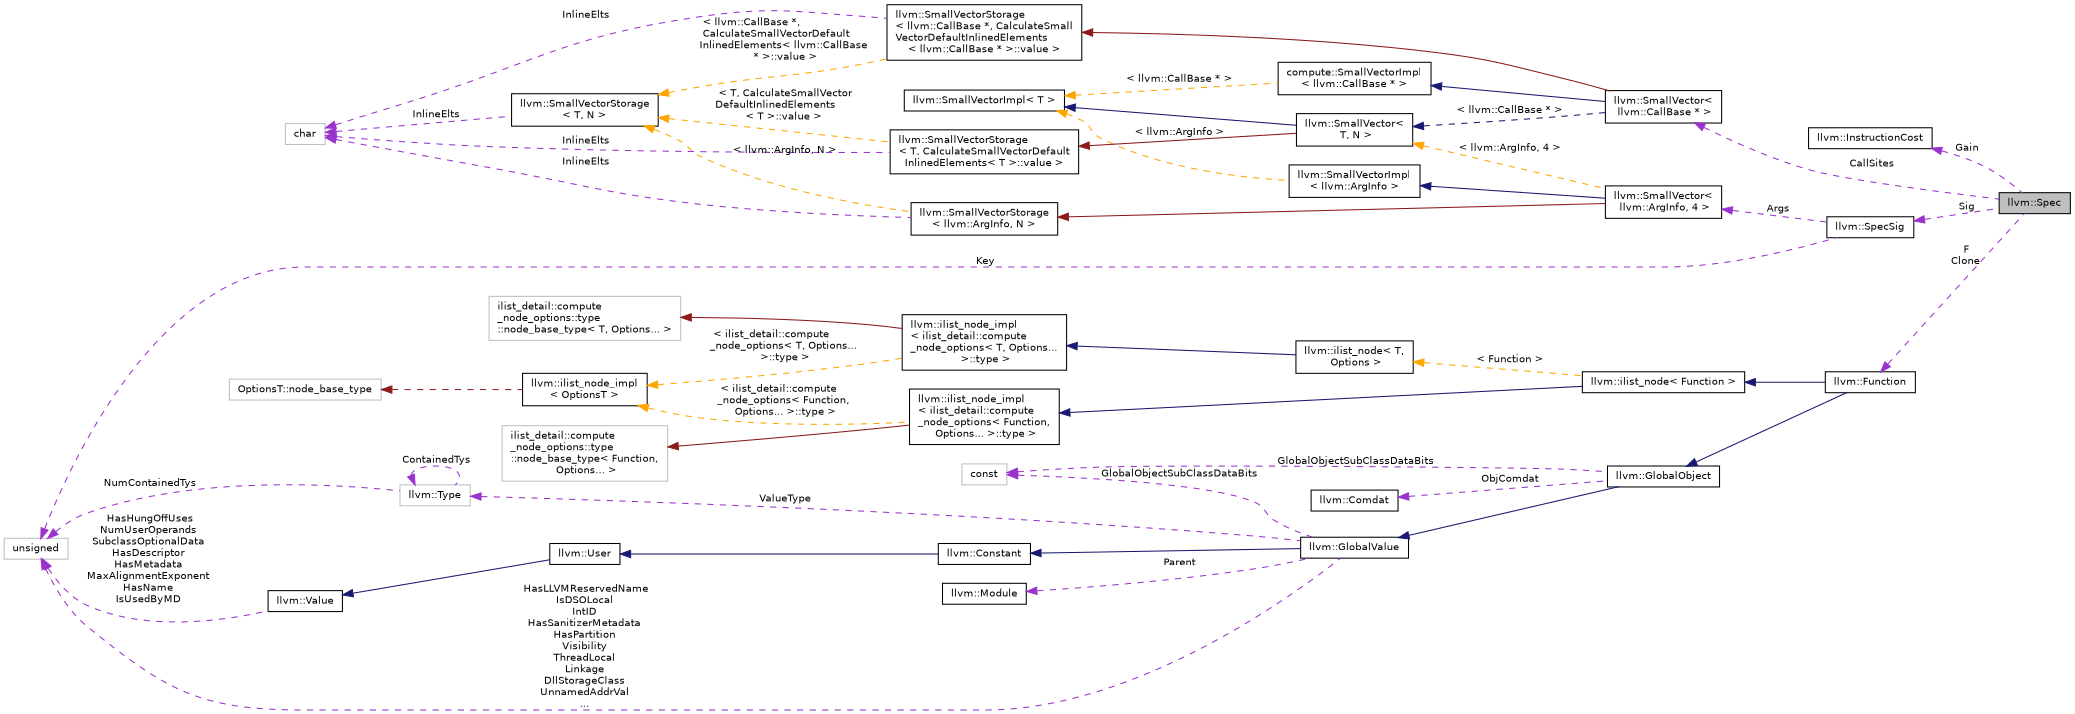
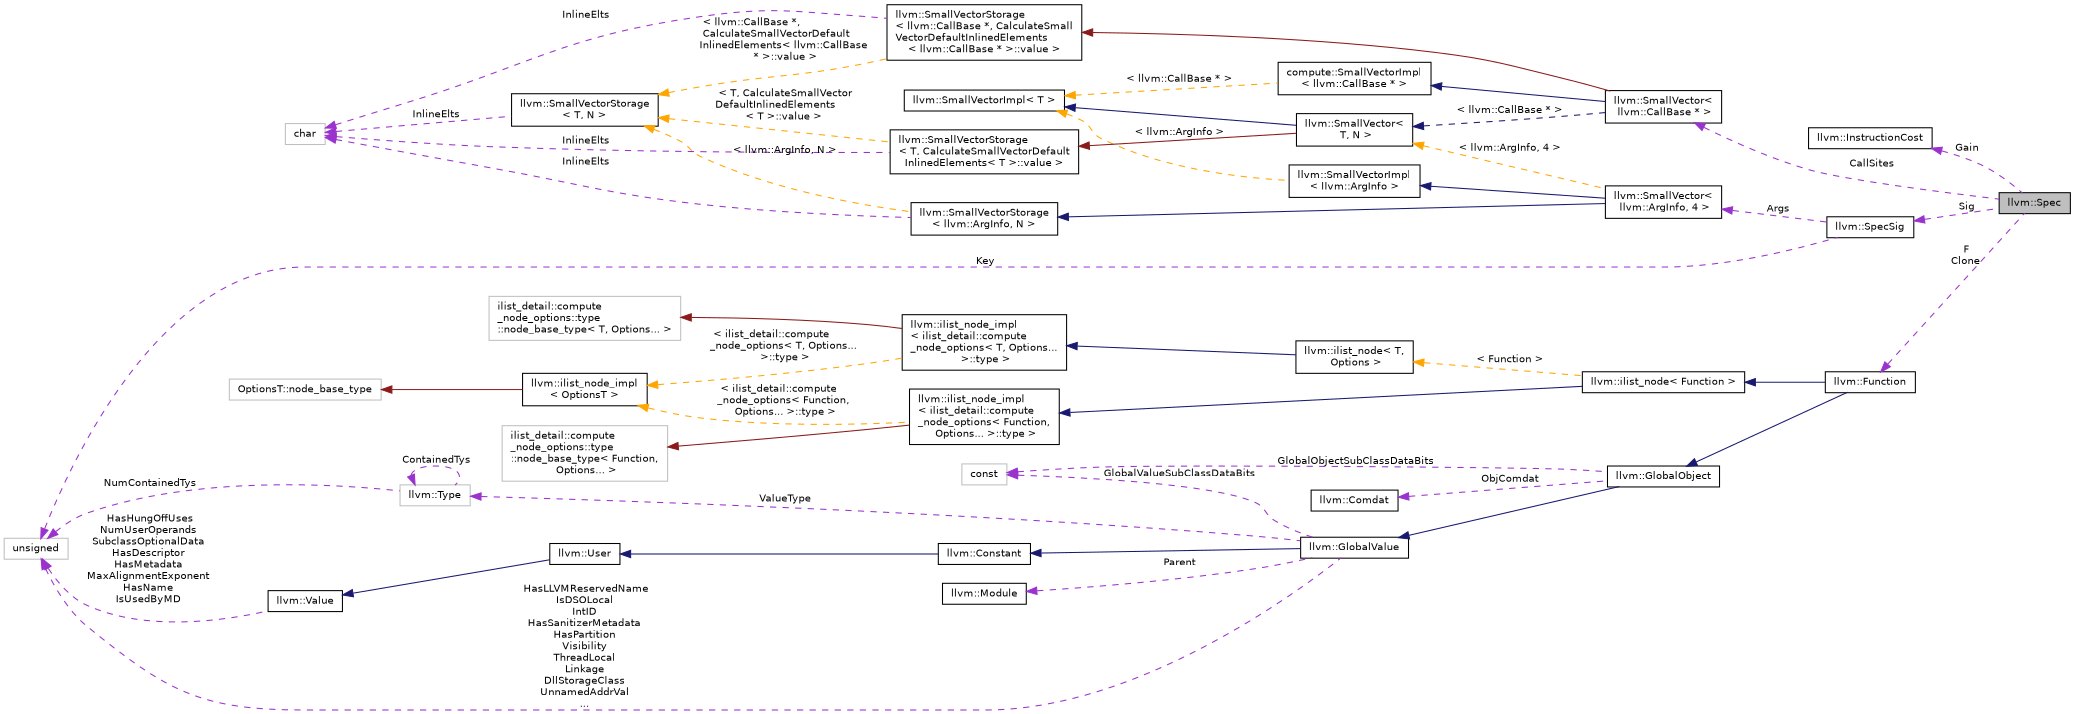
(1337, 210) -> (1337, 210)
(457, 390) -> (457, 390)
(1178, 474) -> (1178, 474)
